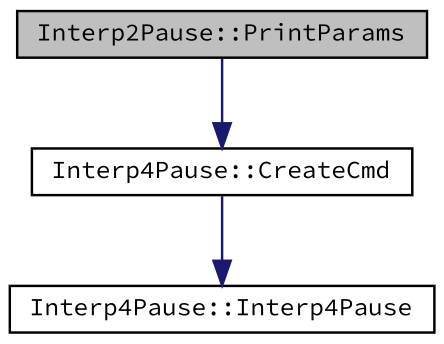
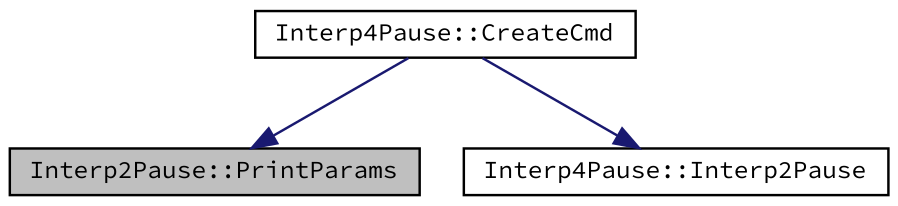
(222, 91) -> (341, 97)
(222, 309) -> (676, 172)
